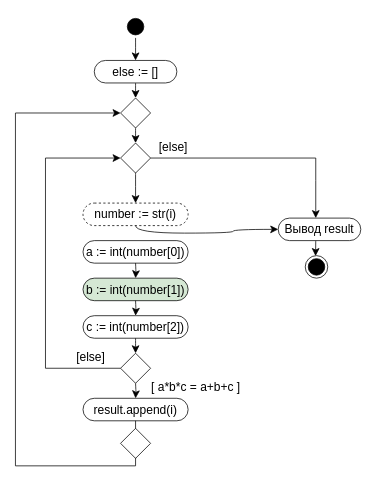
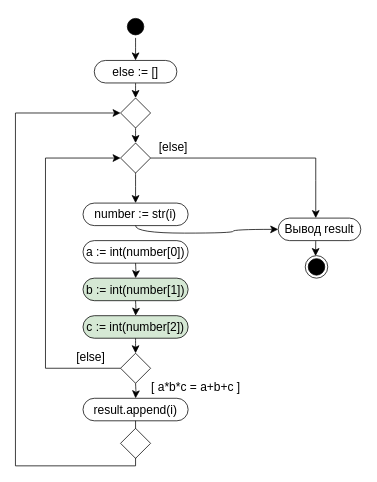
(135, 214) -> (135, 214)
(135, 327) -> (135, 327)
